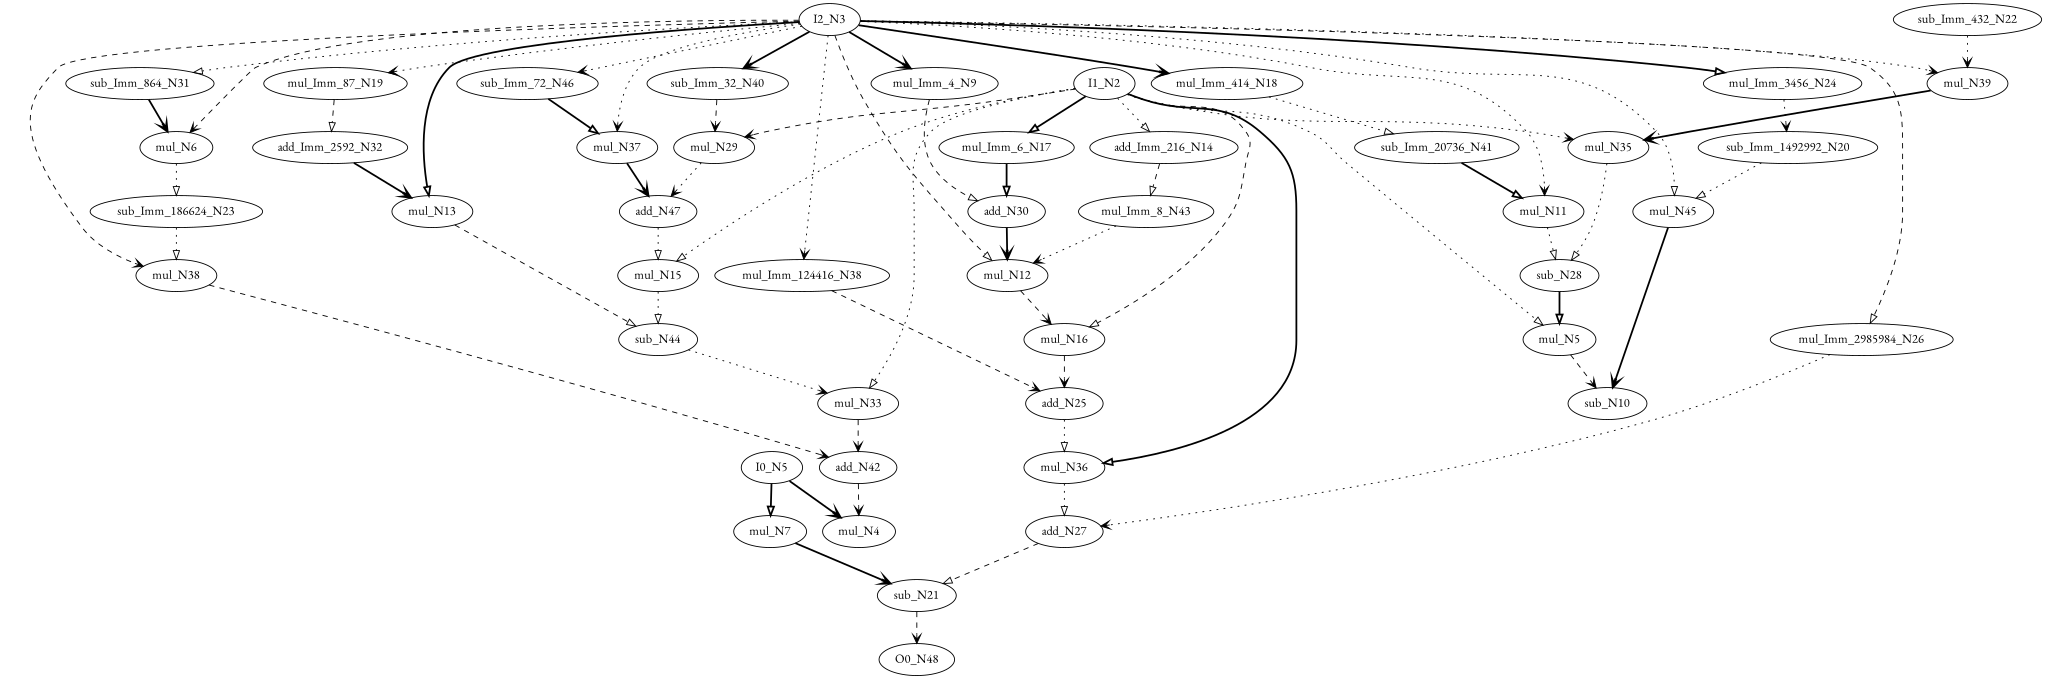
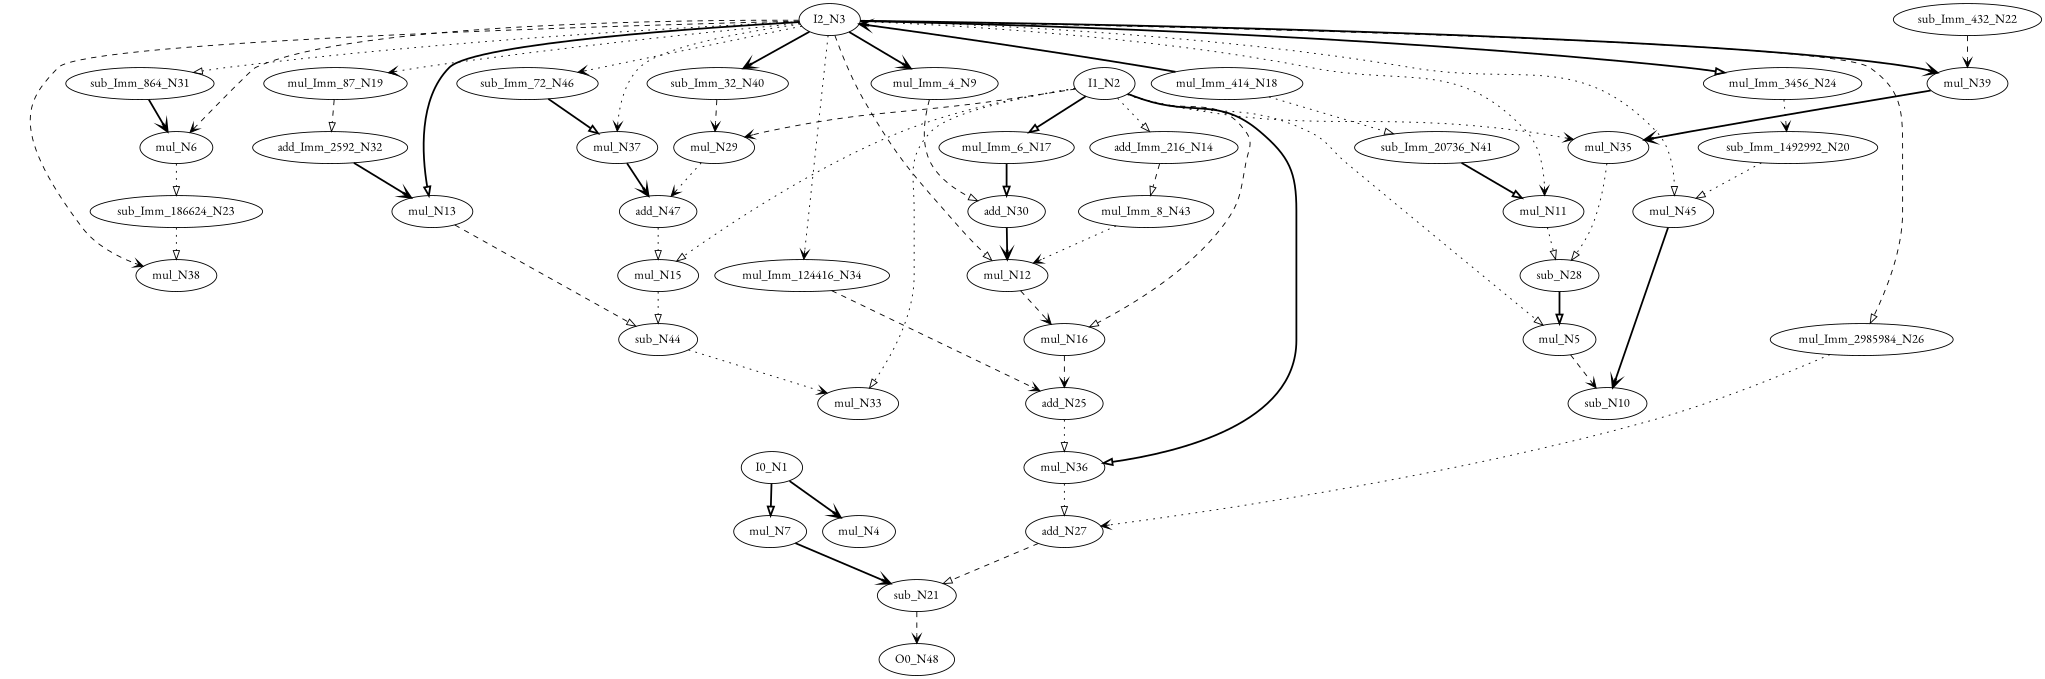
(1395, 33) -> (1395, 33)
(1967, 47) -> (1967, 47)
(1009, 48) -> (1022, 47)
(802, 276) -> (802, 276)
(772, 468) -> (772, 468)
(858, 468) -> none
